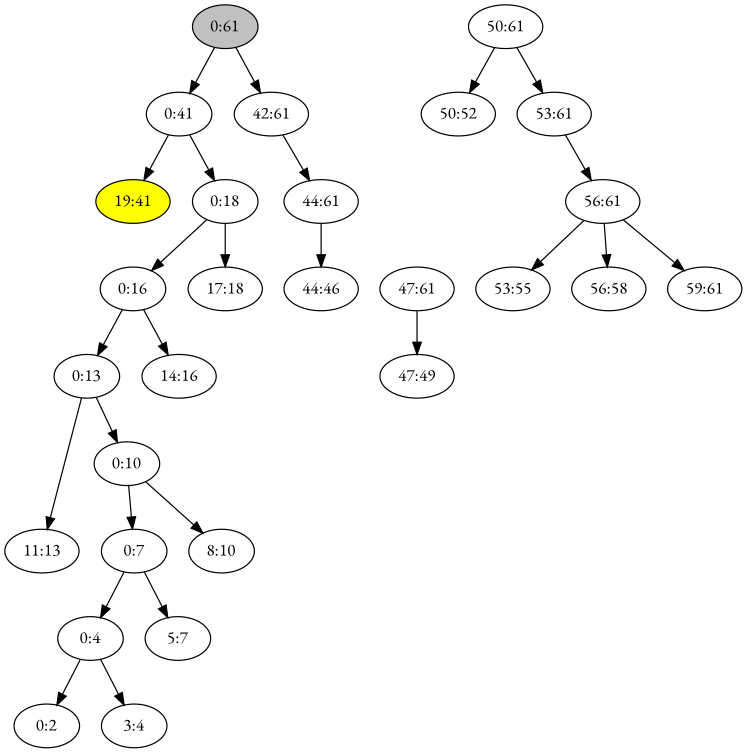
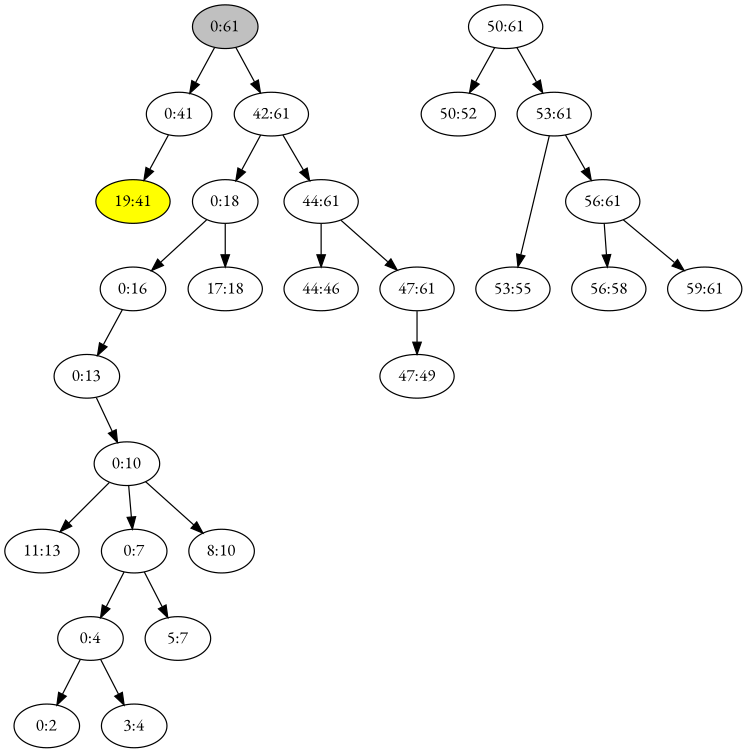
(199, 152) -> (251, 152)
none -> (364, 241)
(562, 241) -> (535, 195)
(179, 376) -> none
(66, 458) -> (89, 503)
